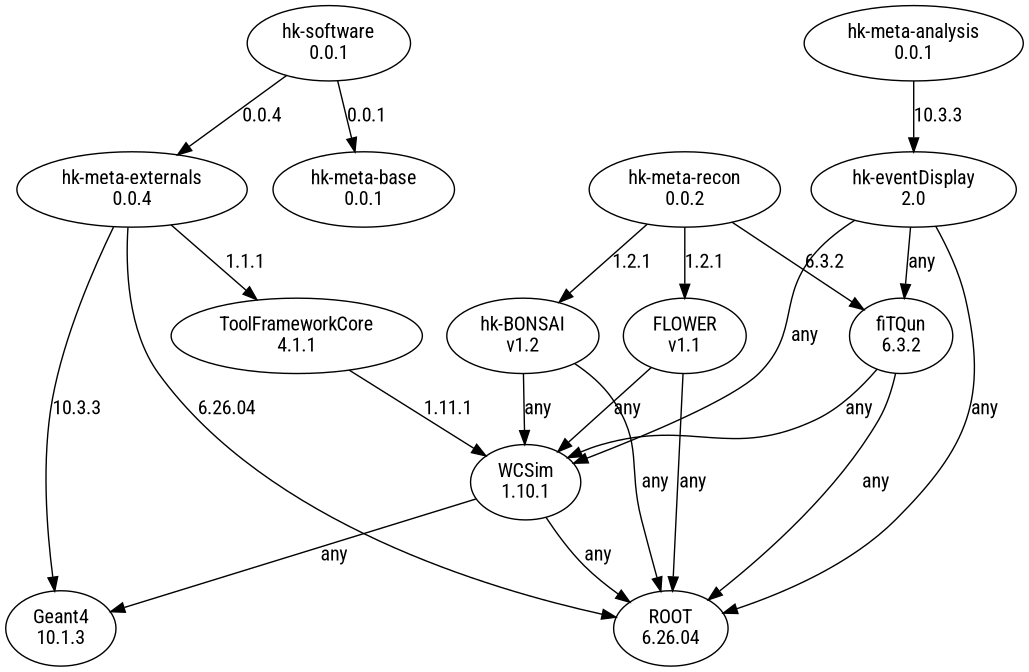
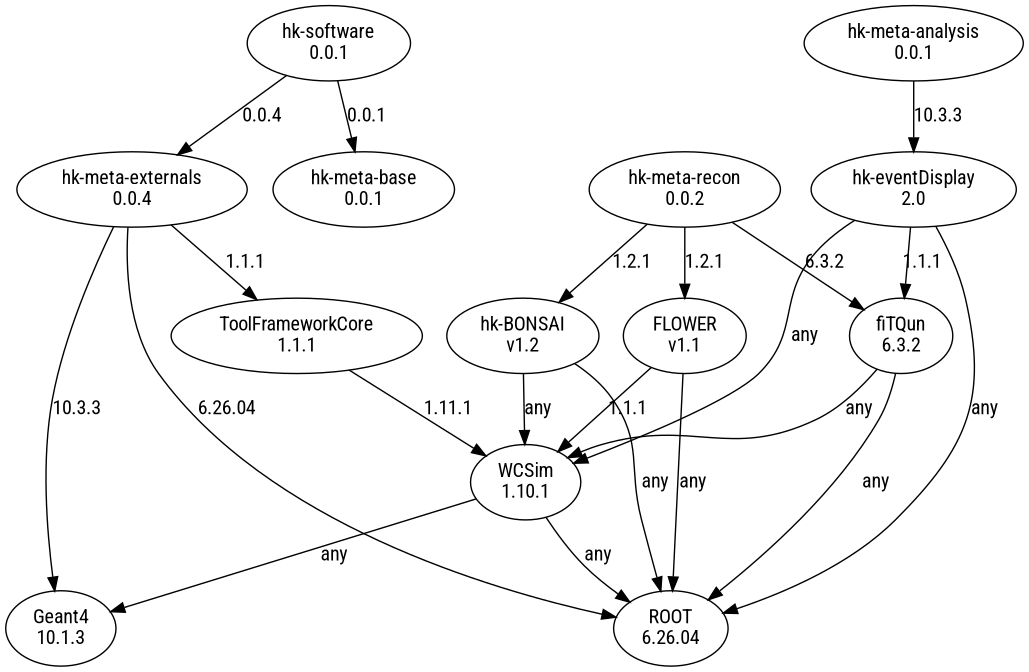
(922, 263) -> (922, 263)
(297, 336) -> (297, 336)
(628, 409) -> (628, 409)
